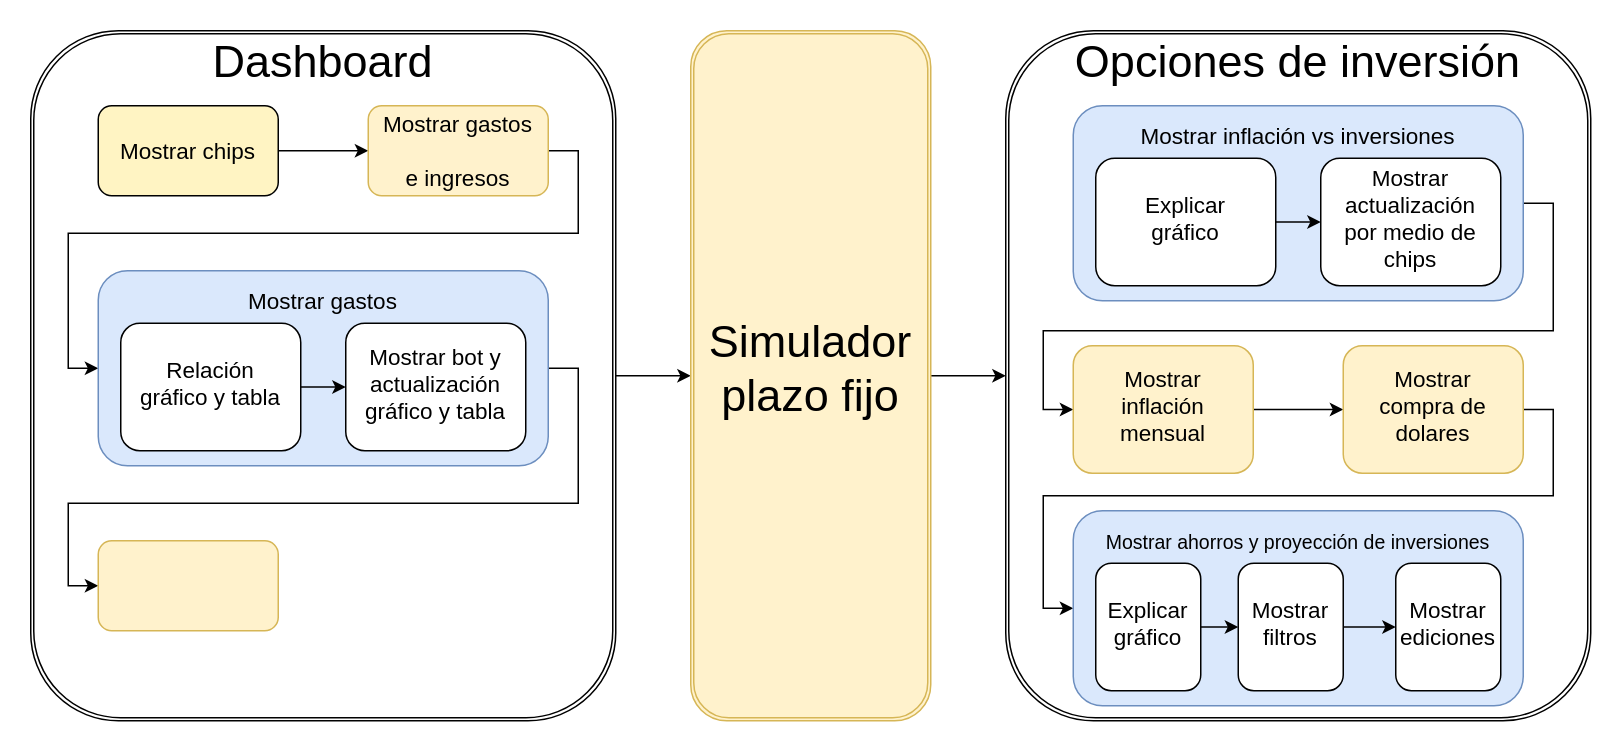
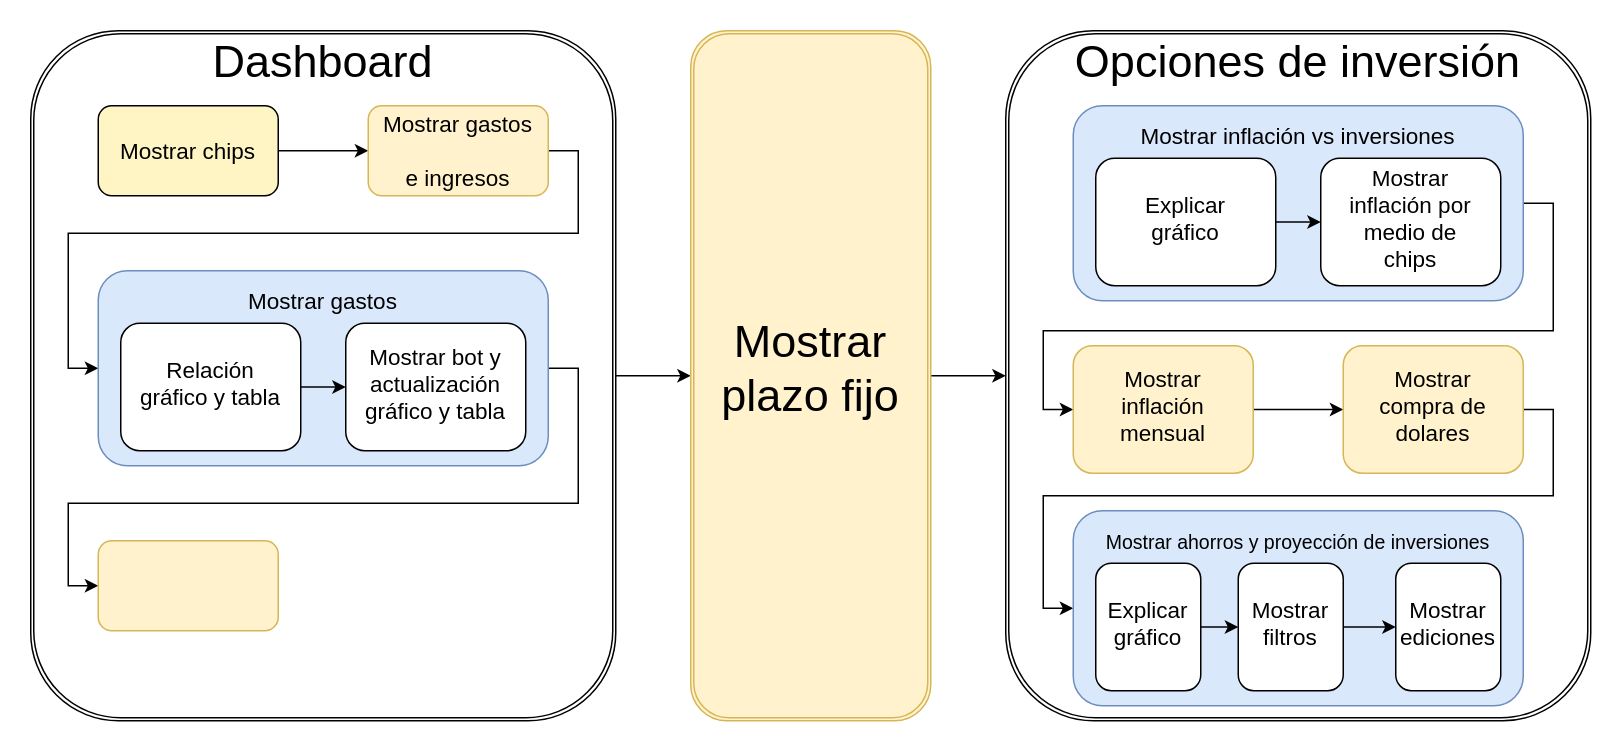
(1411, 218) -> (1411, 218)
(811, 368) -> (811, 368)
